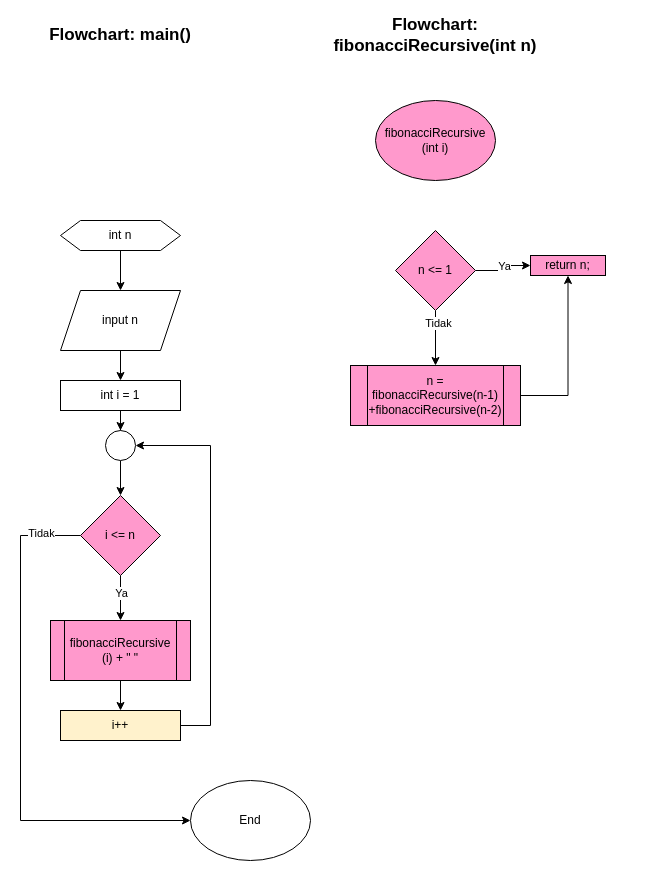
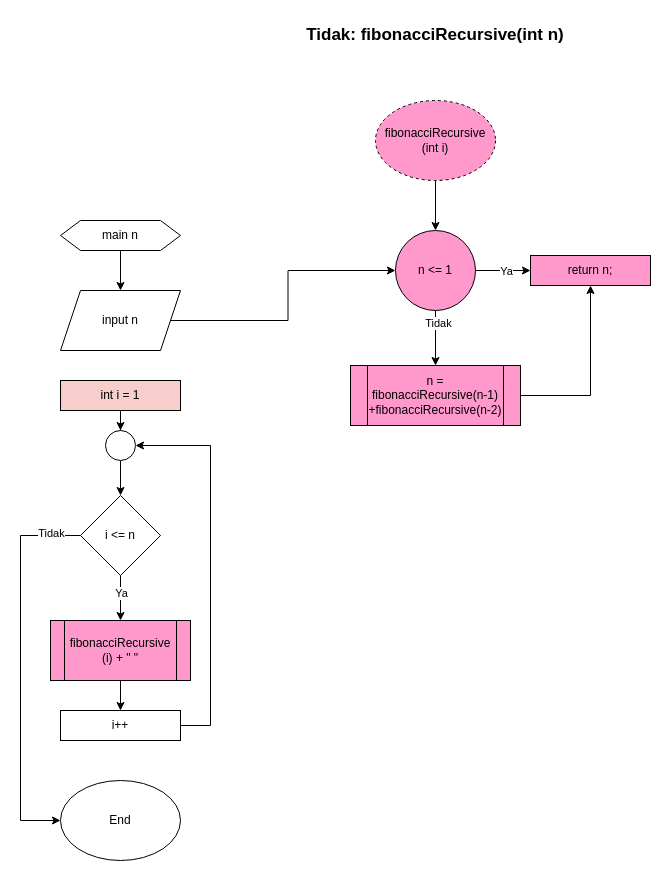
(121, 36) -> none
(436, 36) -> (436, 36)
(436, 141) -> (436, 141)
none -> (436, 202)
(121, 236) -> (121, 236)
(568, 266) -> (591, 271)
(436, 271) -> (436, 271)
(121, 370) -> (288, 304)
(121, 396) -> (121, 396)
(121, 536) -> (121, 536)
(121, 726) -> (121, 726)
(251, 821) -> (121, 821)
